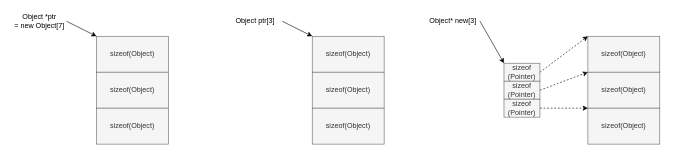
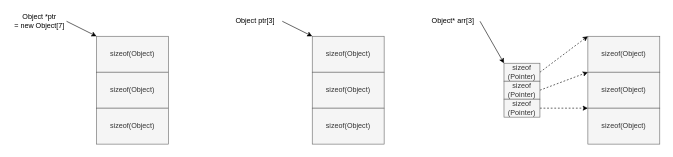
(453, 21) -> (453, 21)
